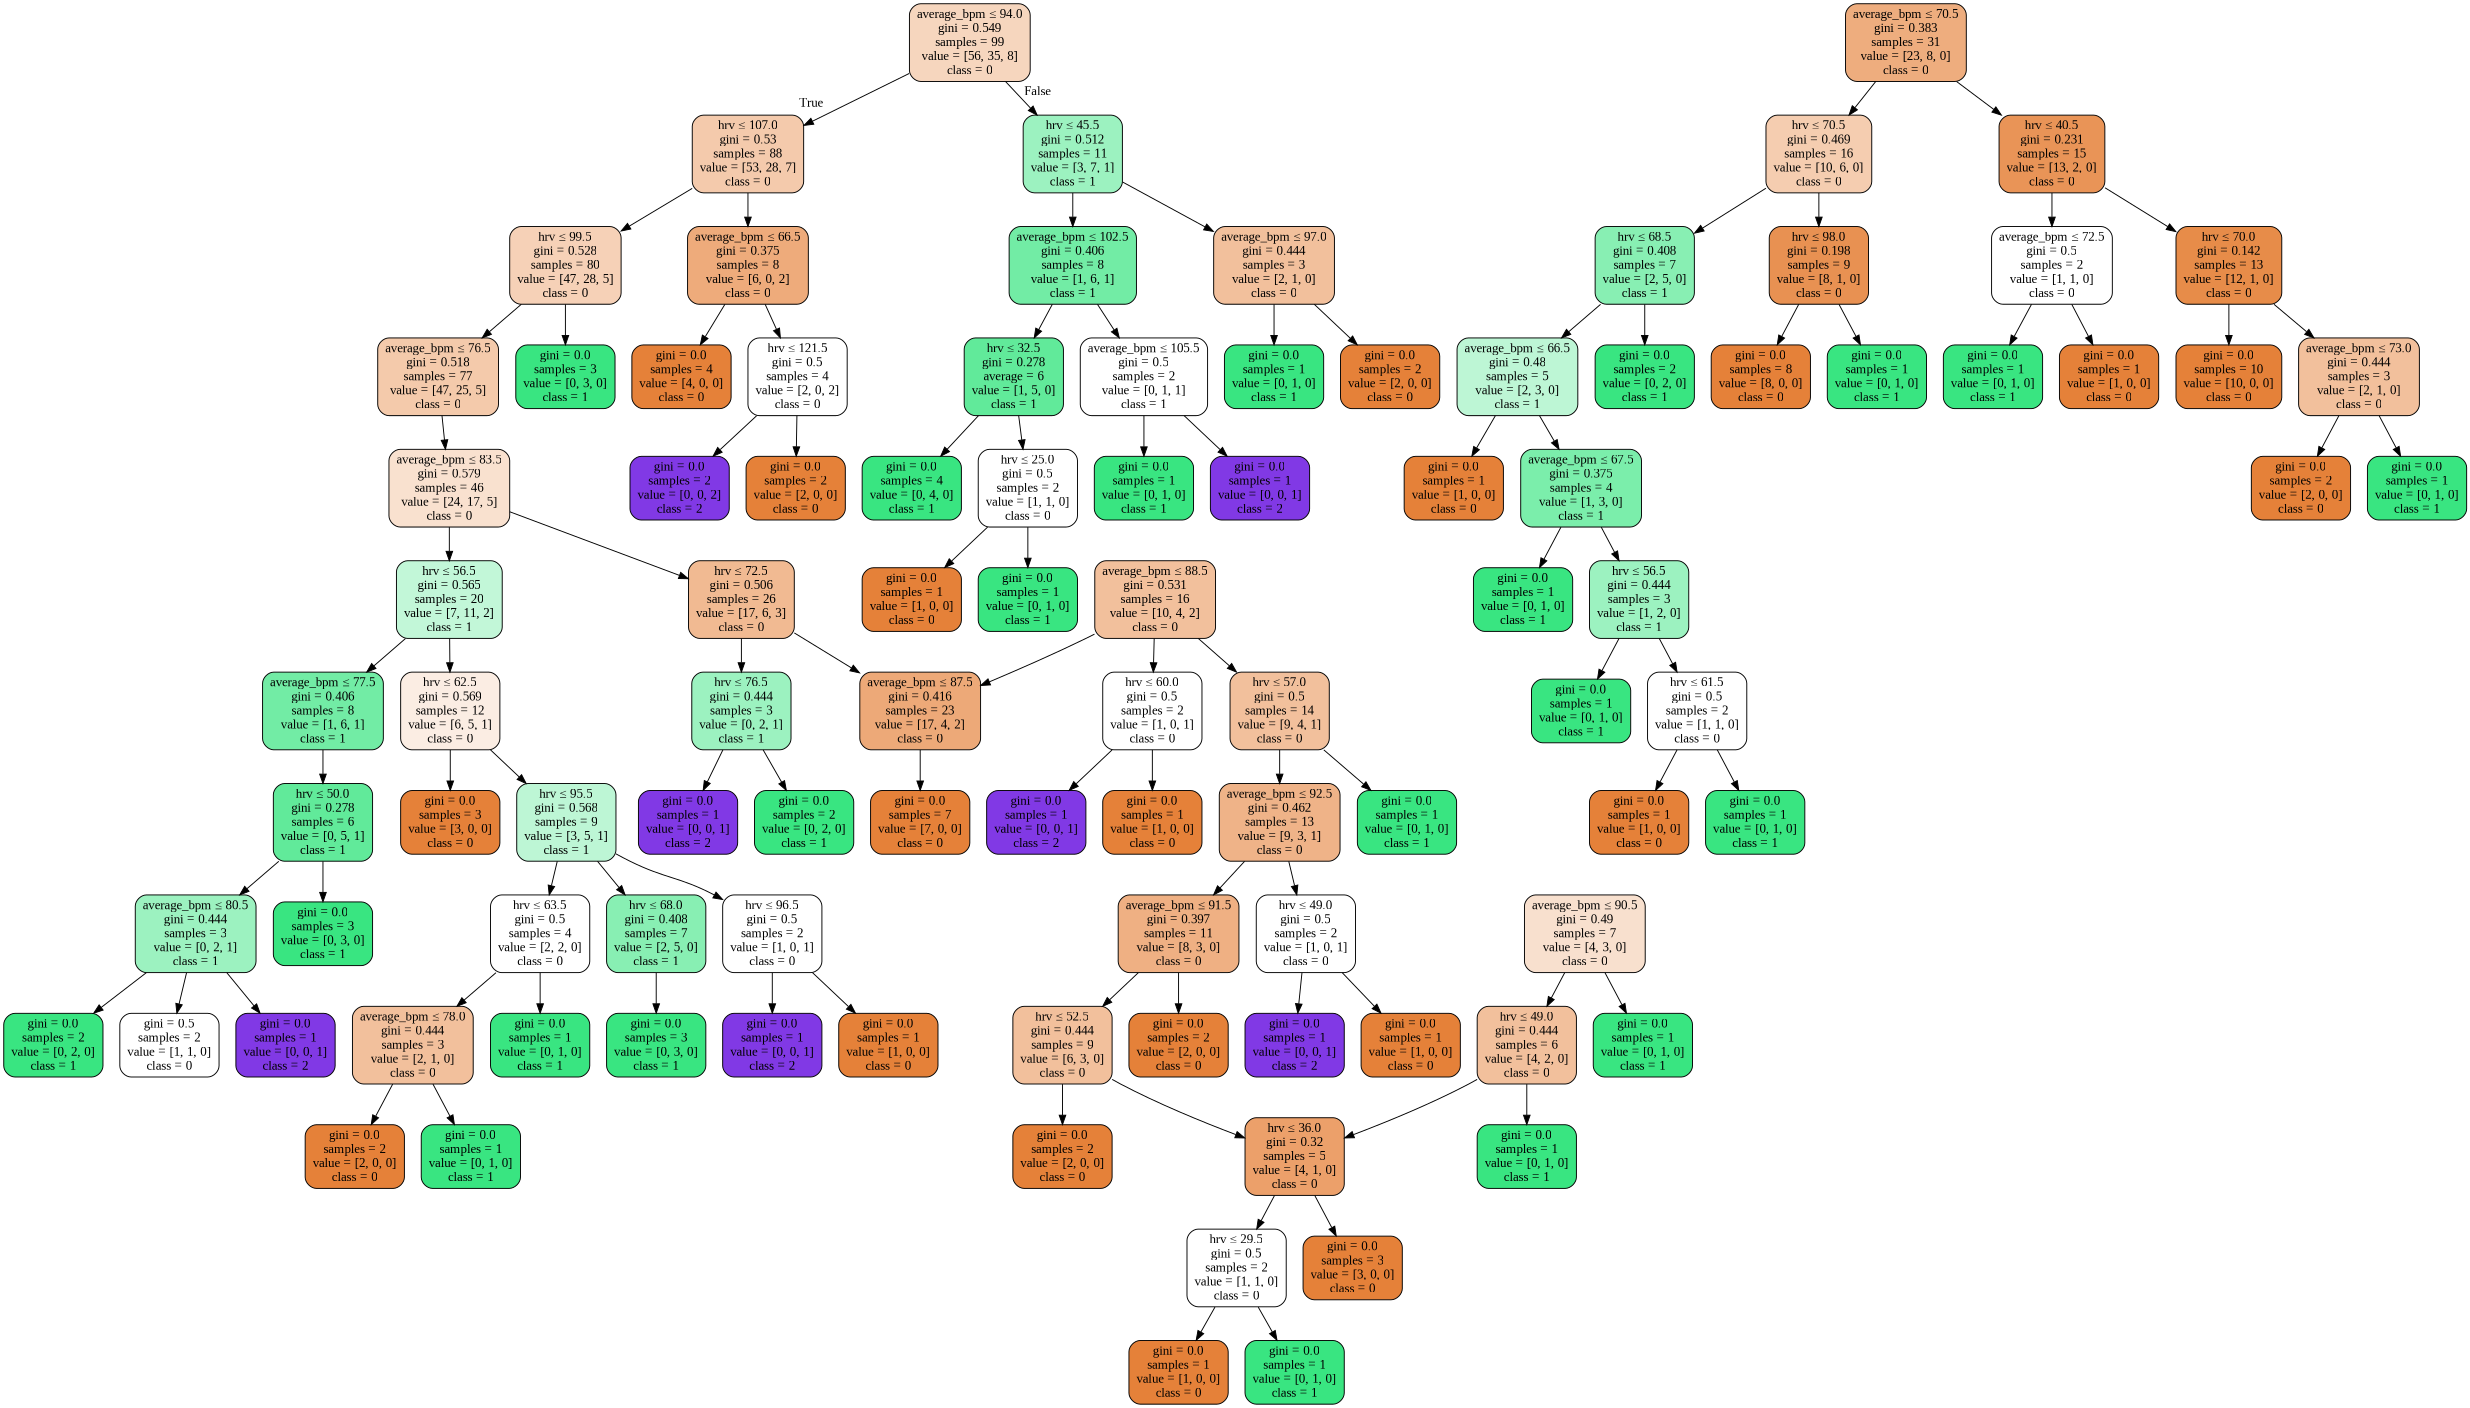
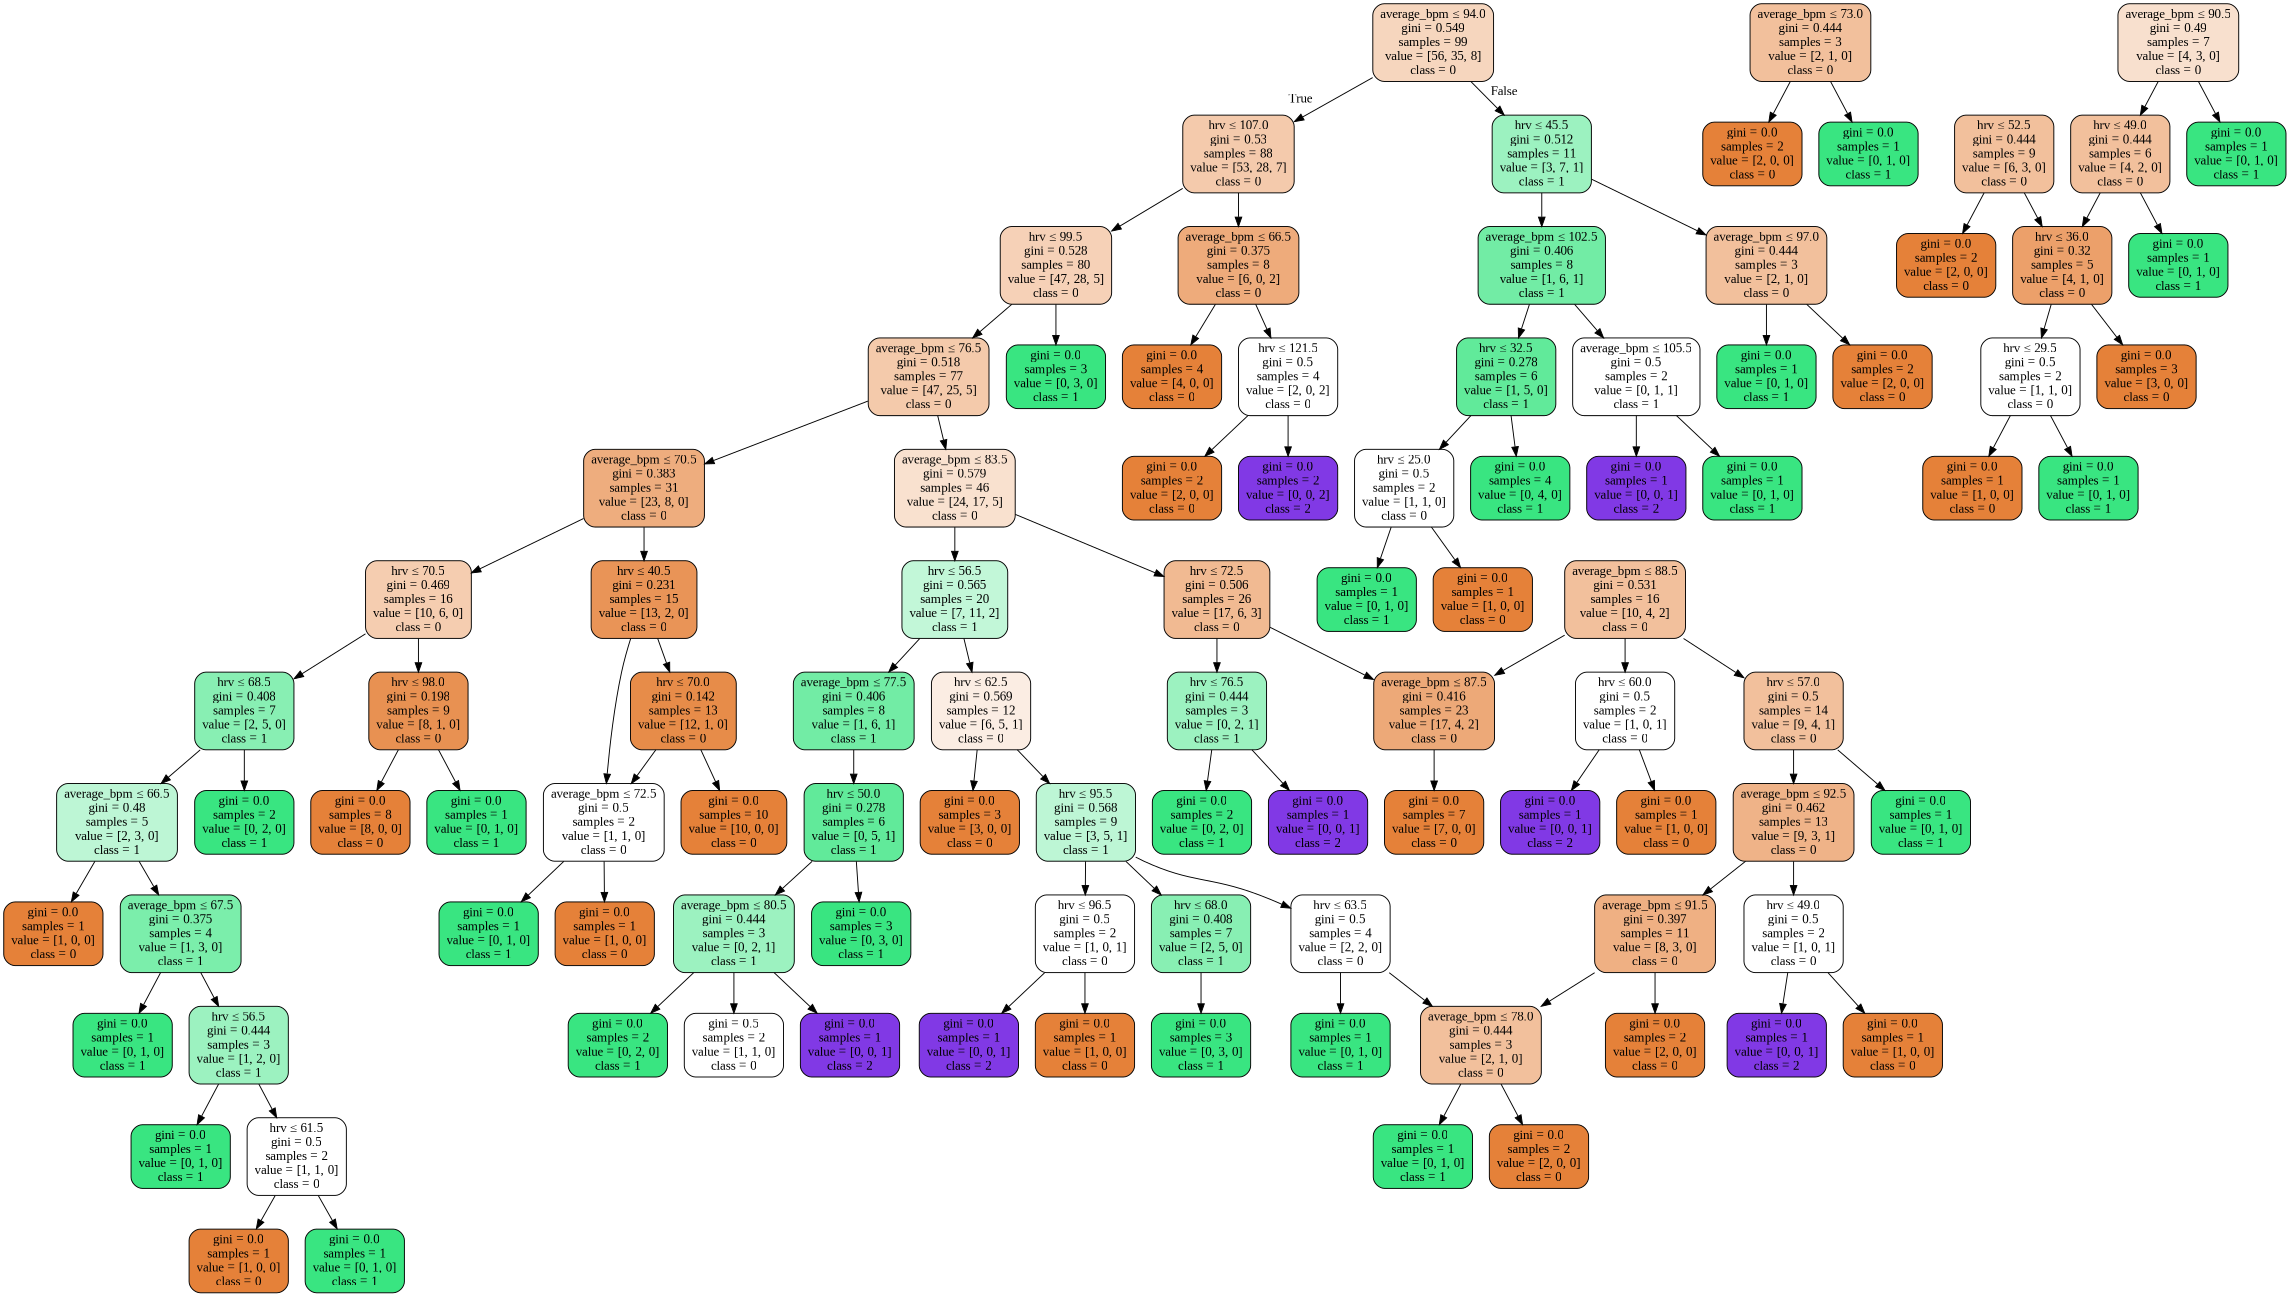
(2290, 318) -> (646, 763)
(1014, 376) -> (1506, 376)
none -> (791, 431)
(1124, 986) -> (1572, 987)
